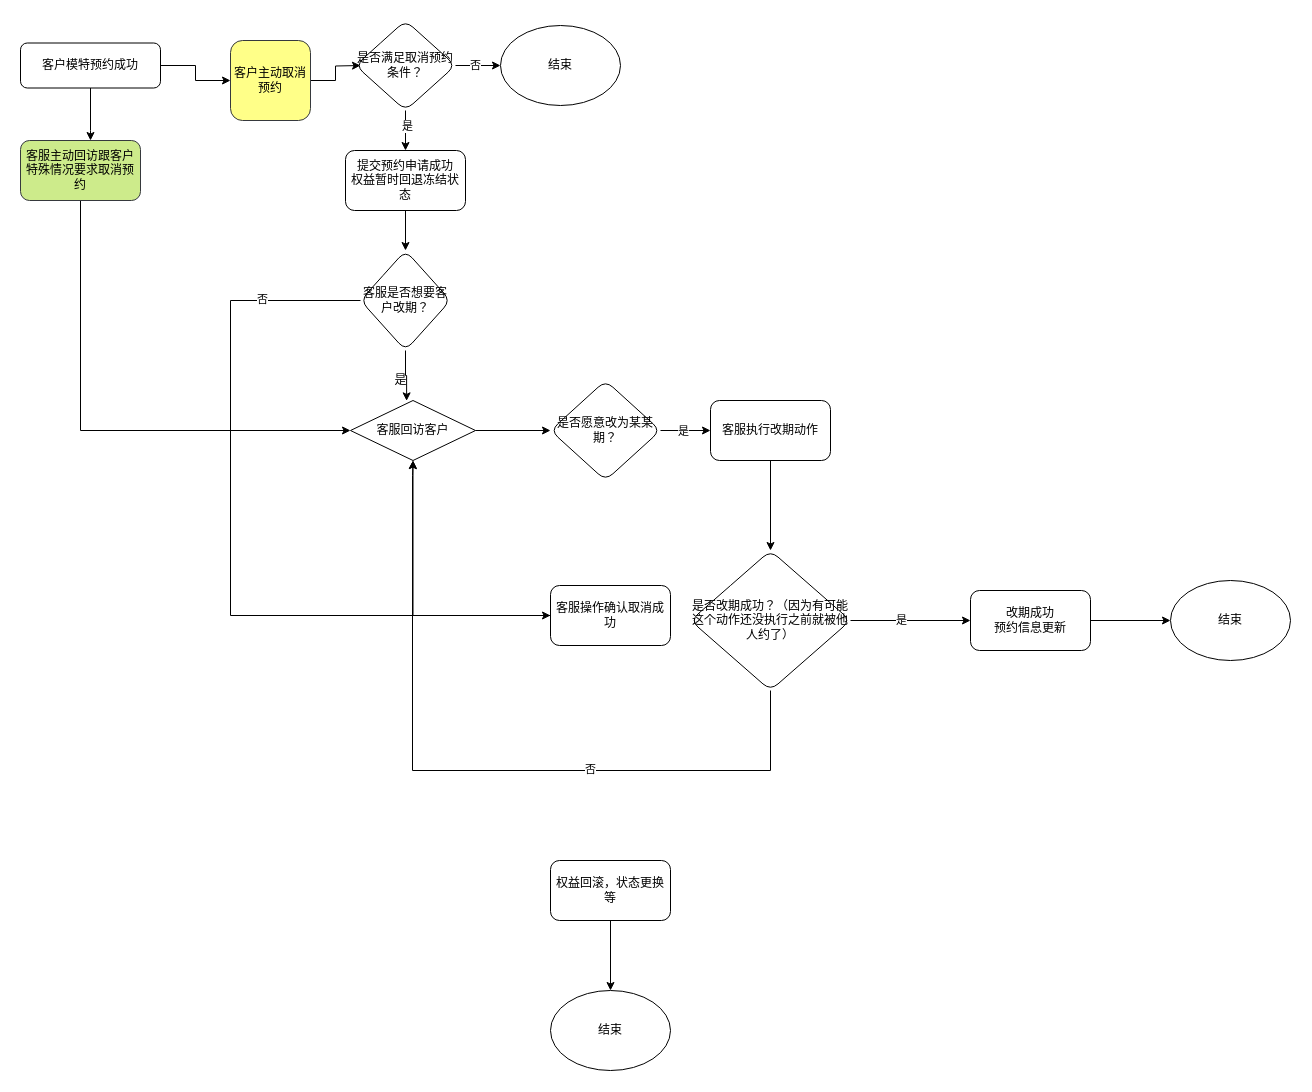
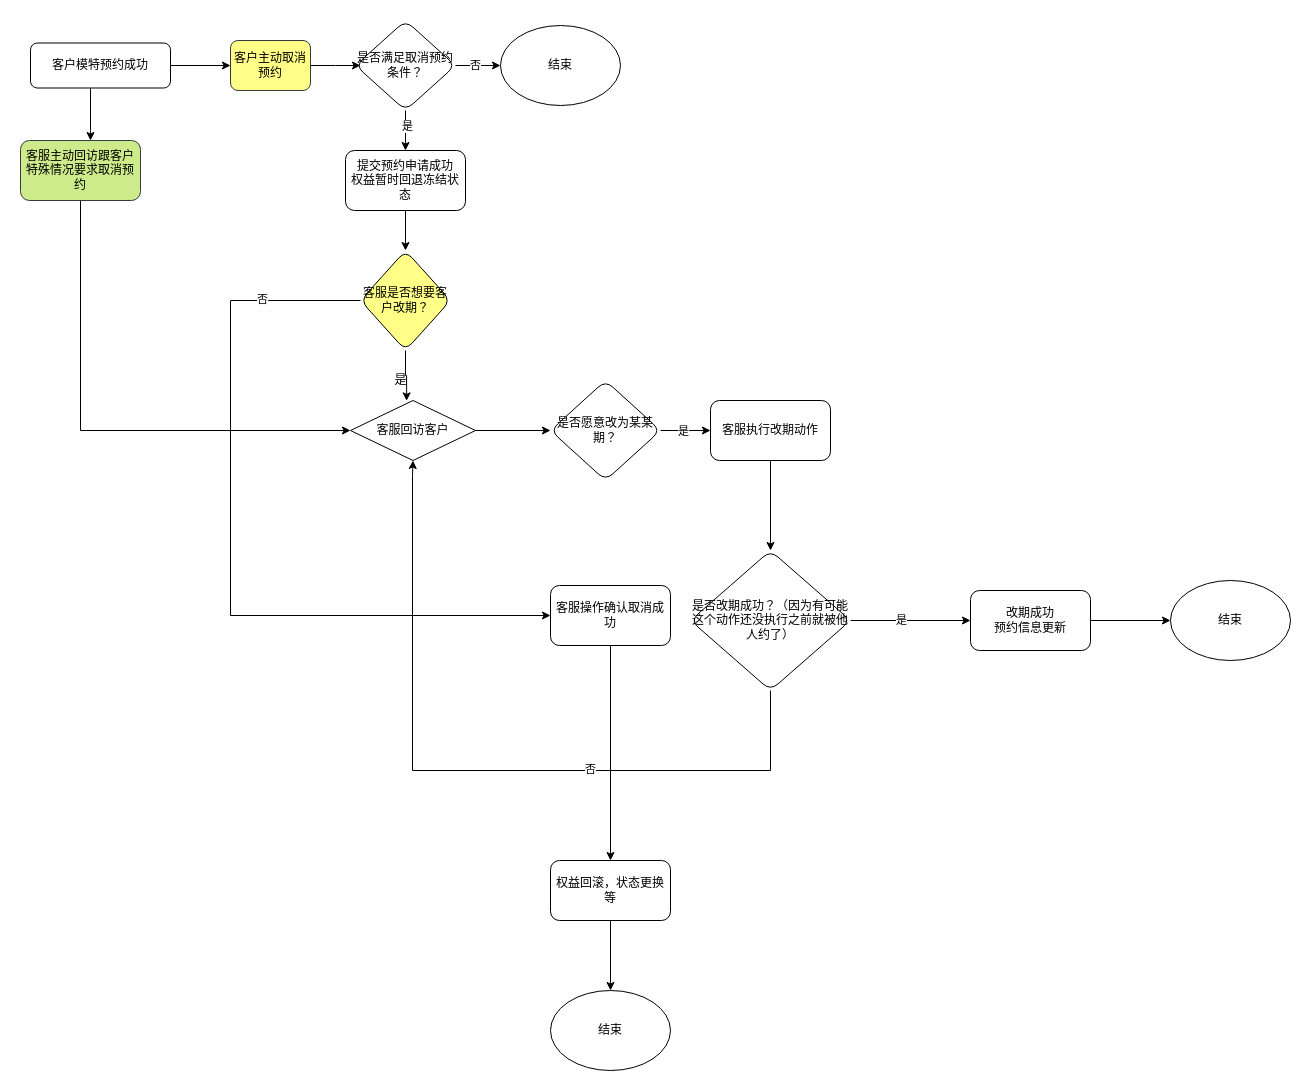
(91, 66) -> (101, 66)
(271, 81) -> (271, 66)
(406, 301) -> (406, 301)
(549, 616) -> (611, 750)
